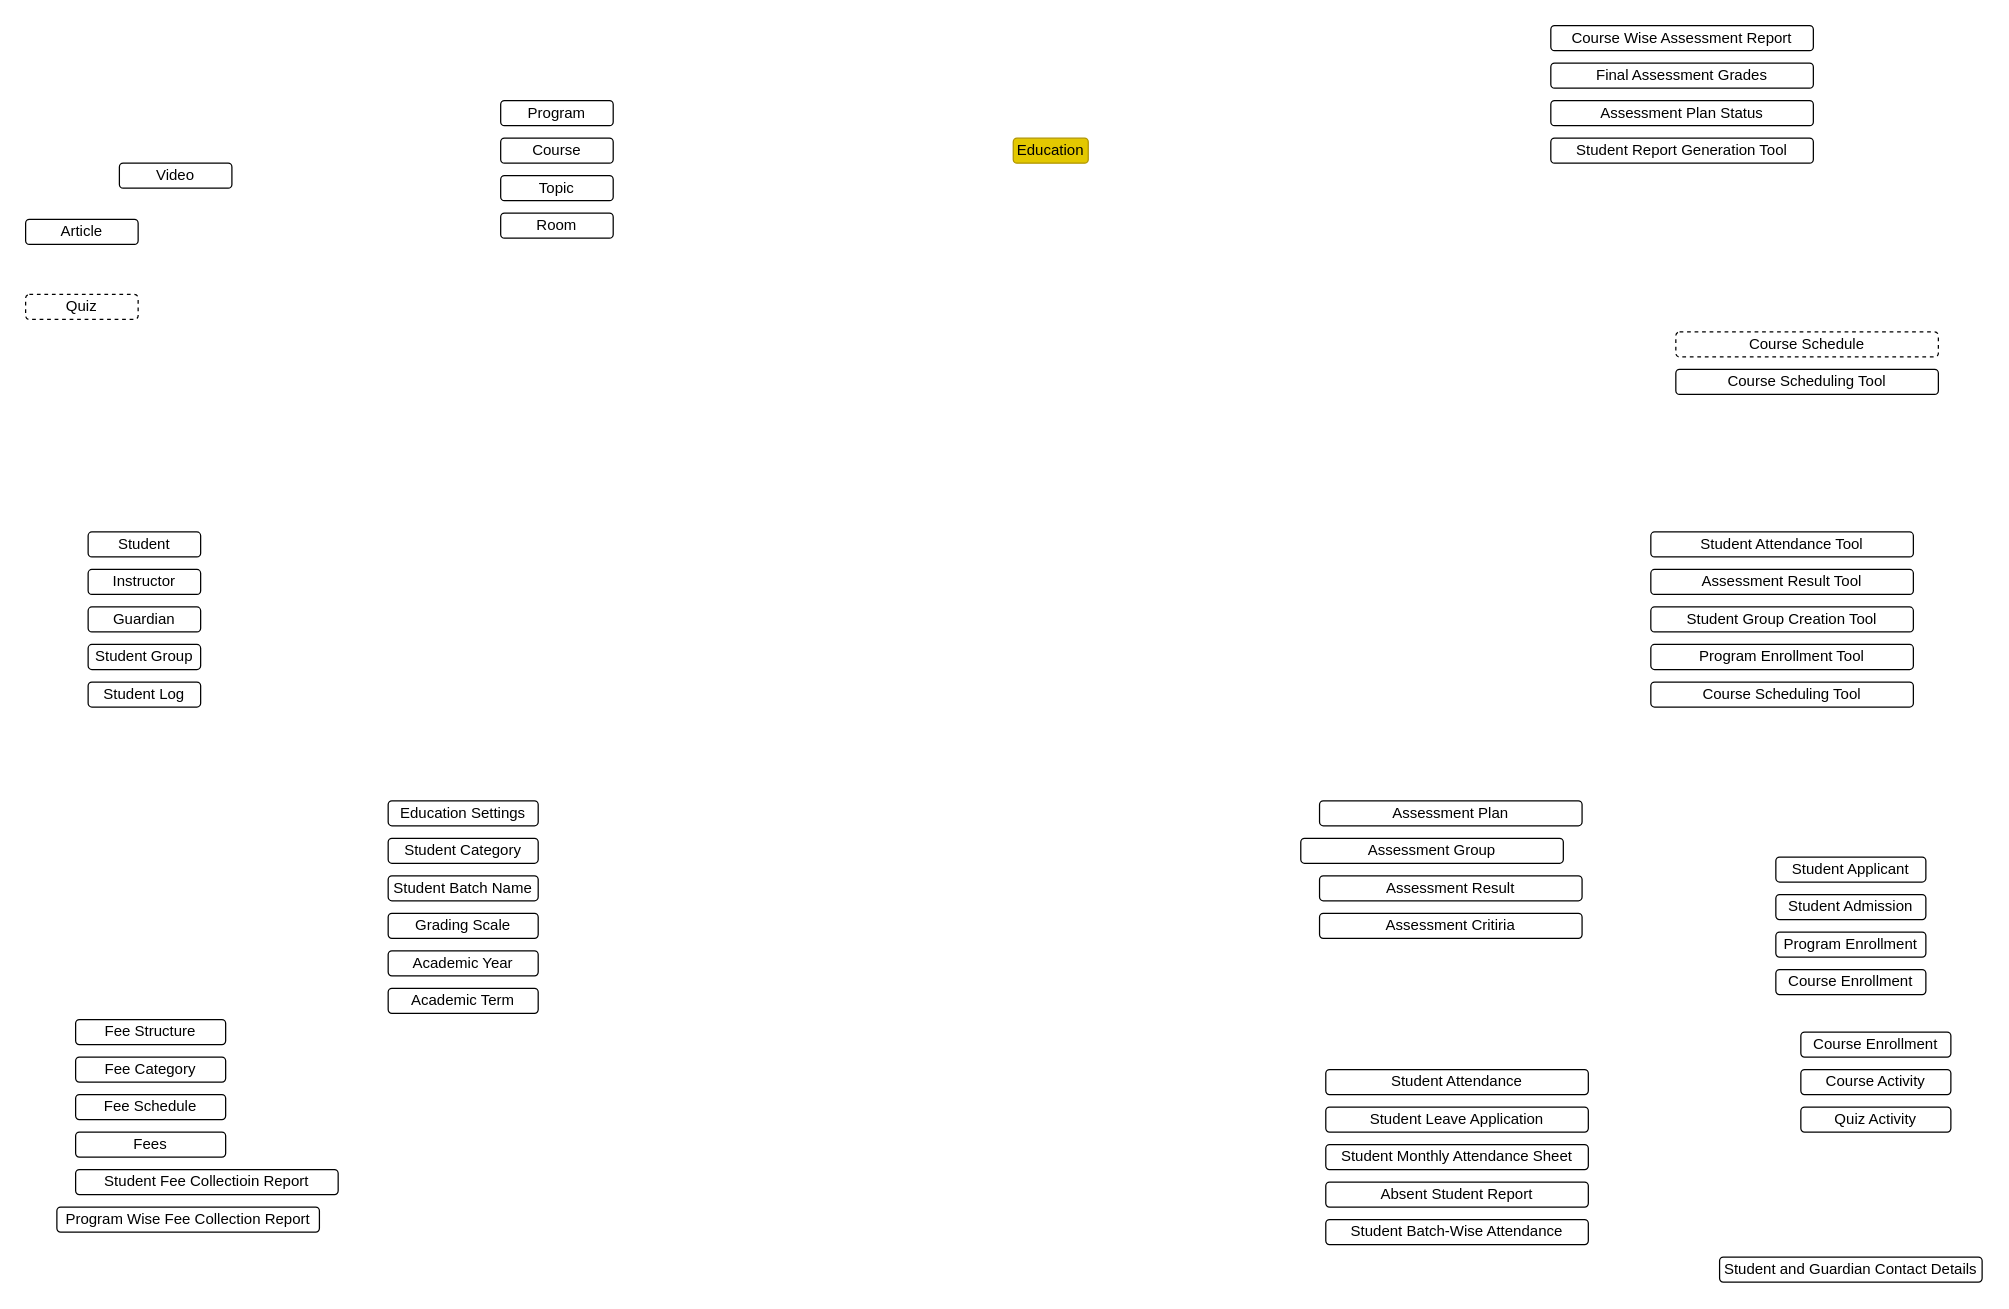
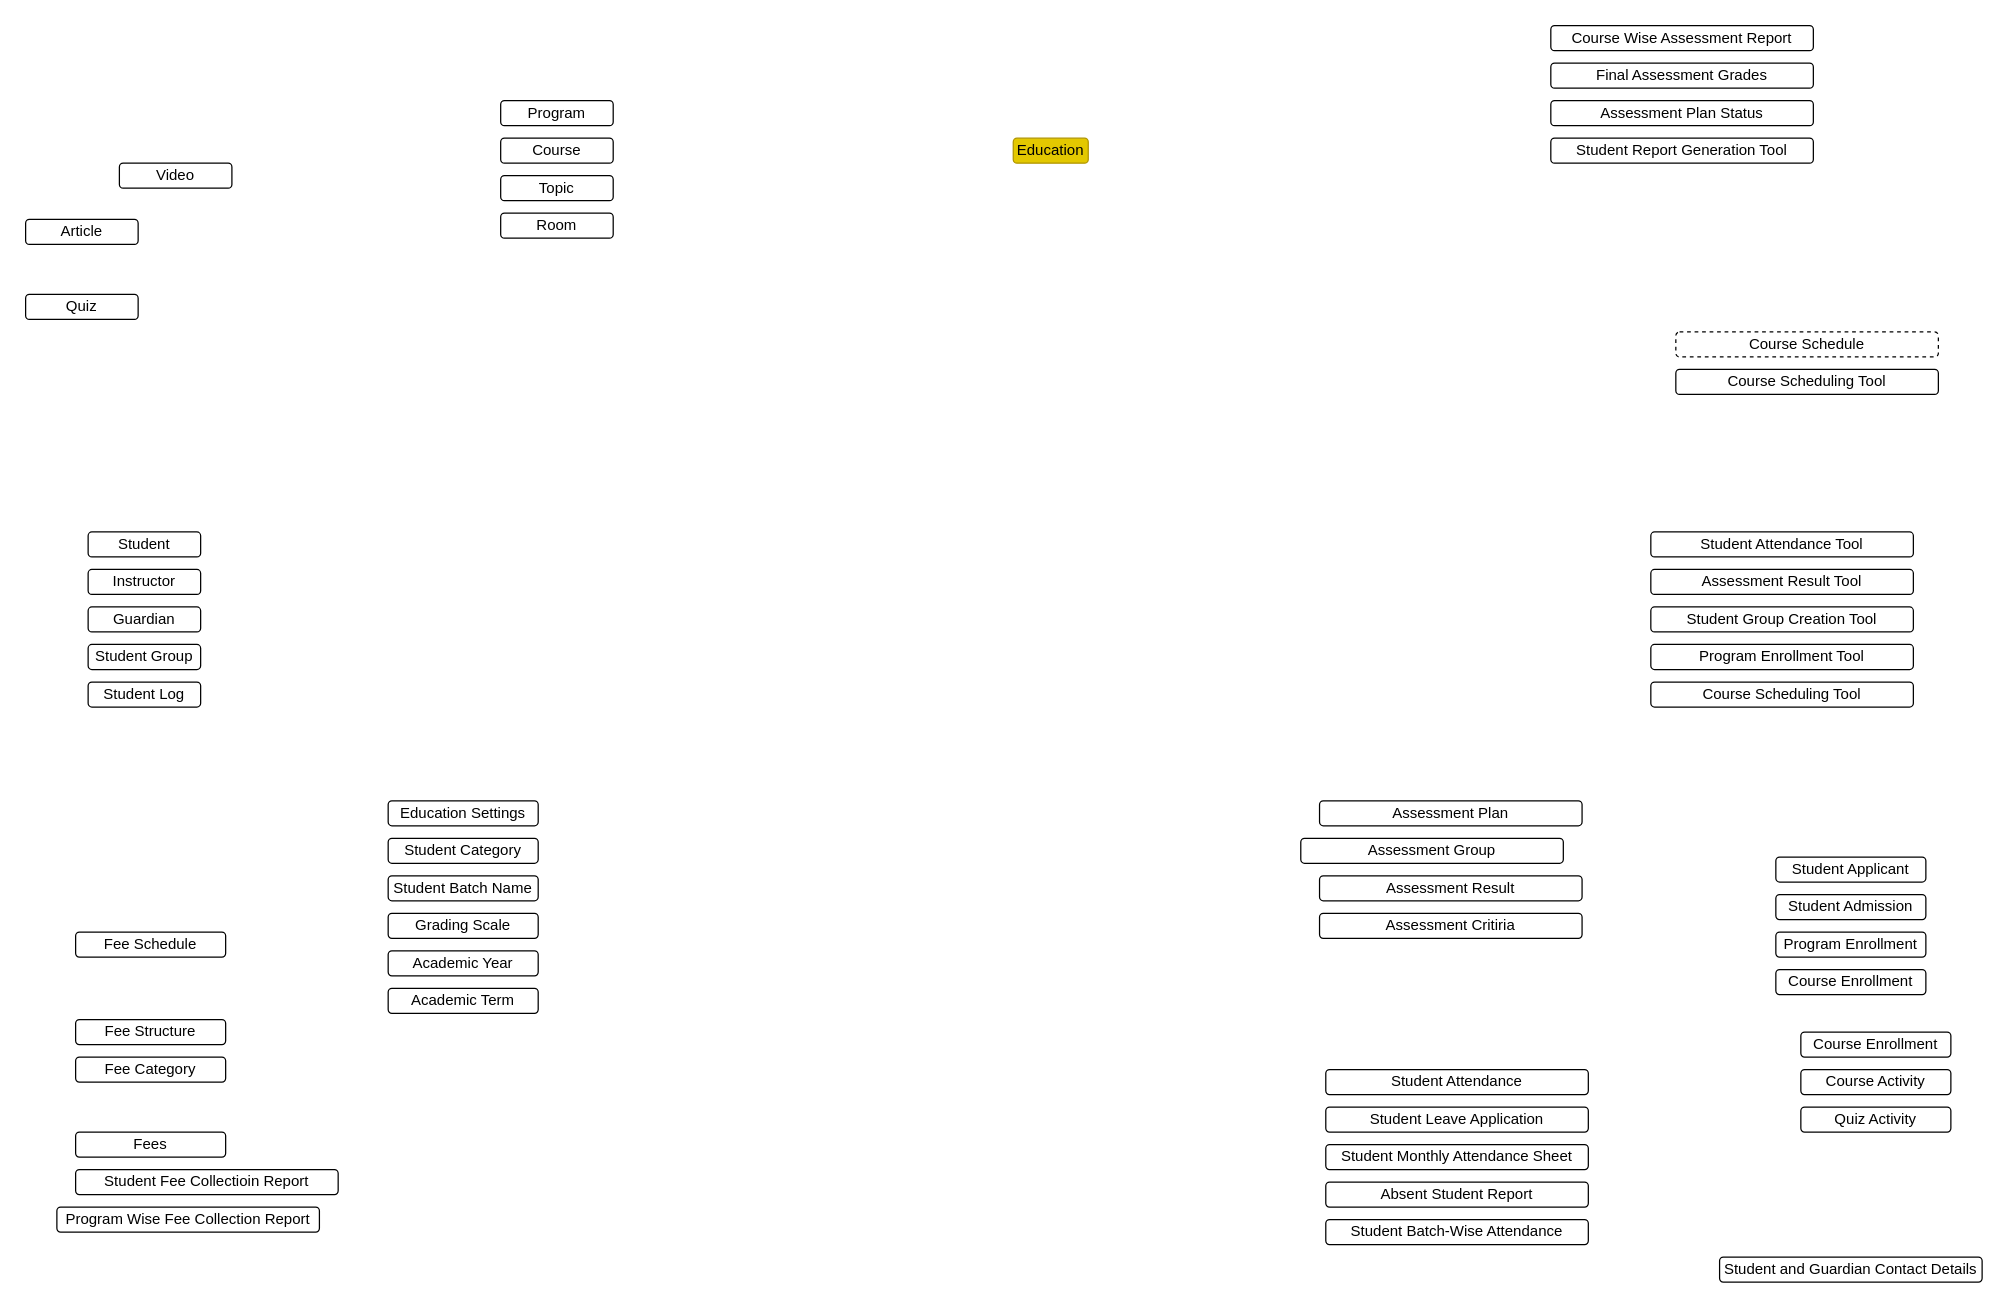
(82, 307) -> (82, 307)
(151, 1107) -> (151, 944)
